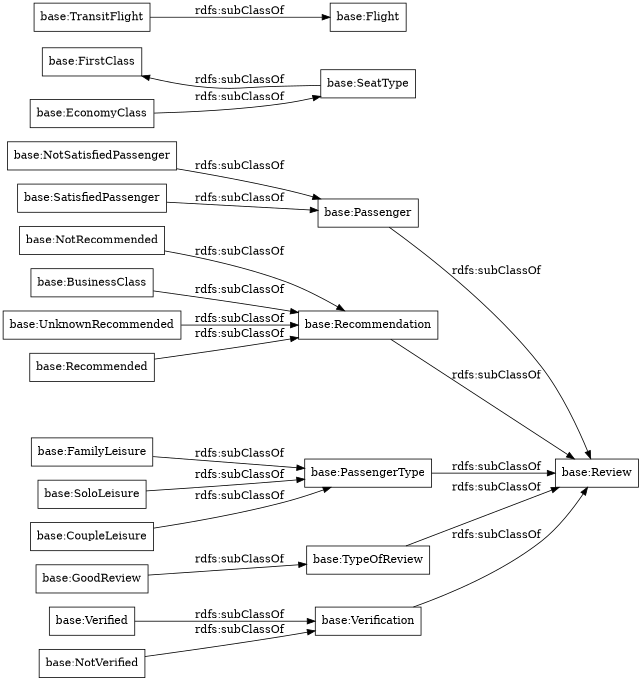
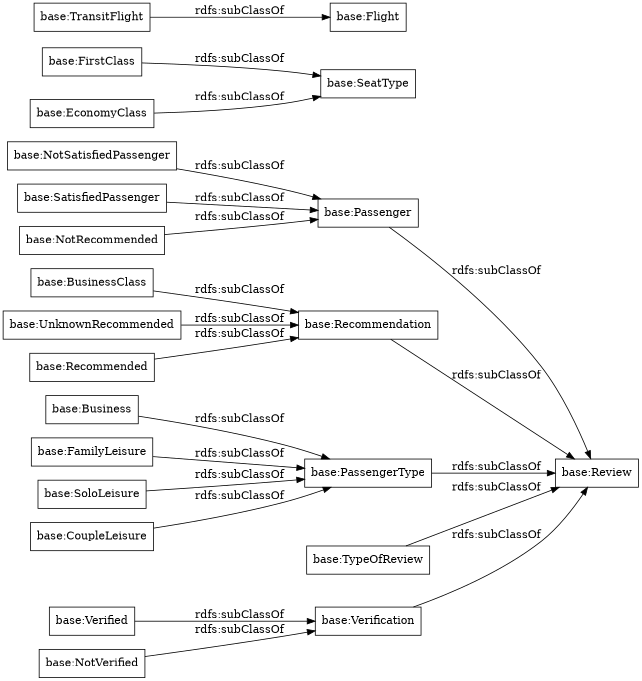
(235, 88) -> (228, 67)
(254, 271) -> (237, 228)
none -> (92, 410)
(92, 579) -> none
